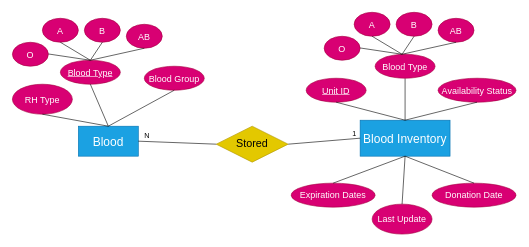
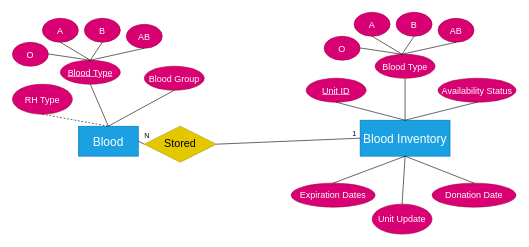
(74, 120) -> (74, 120)
(252, 144) -> (180, 144)
(402, 219) -> (402, 219)
